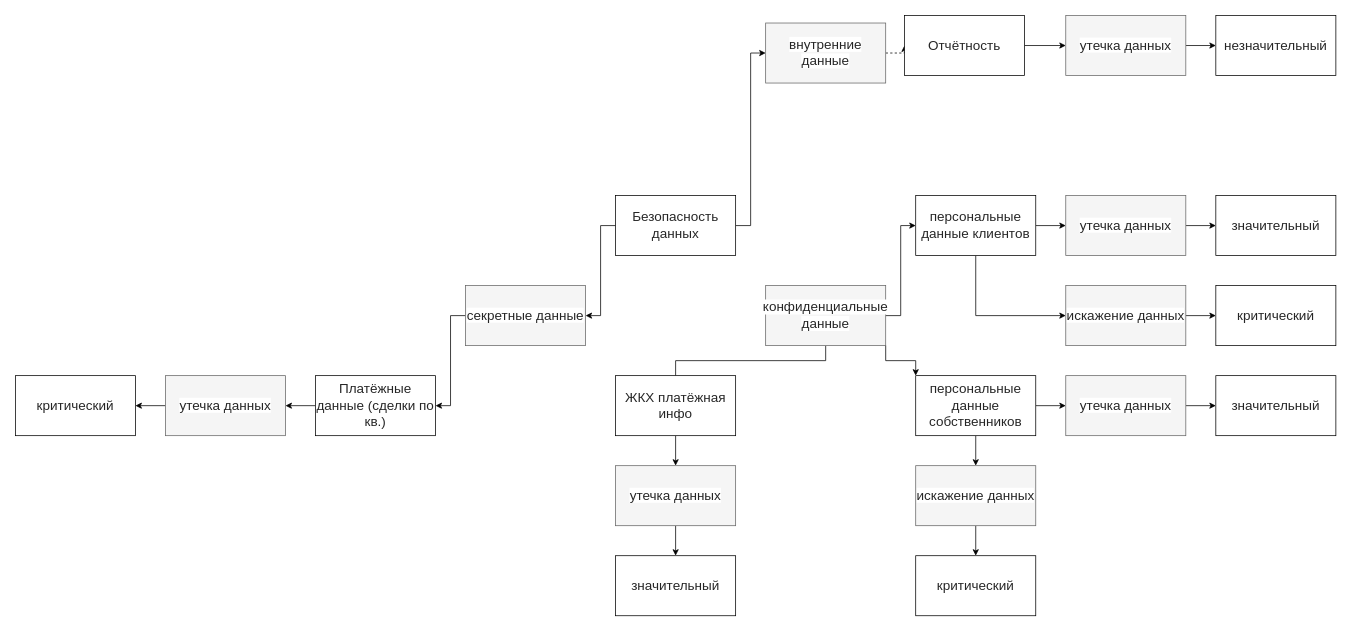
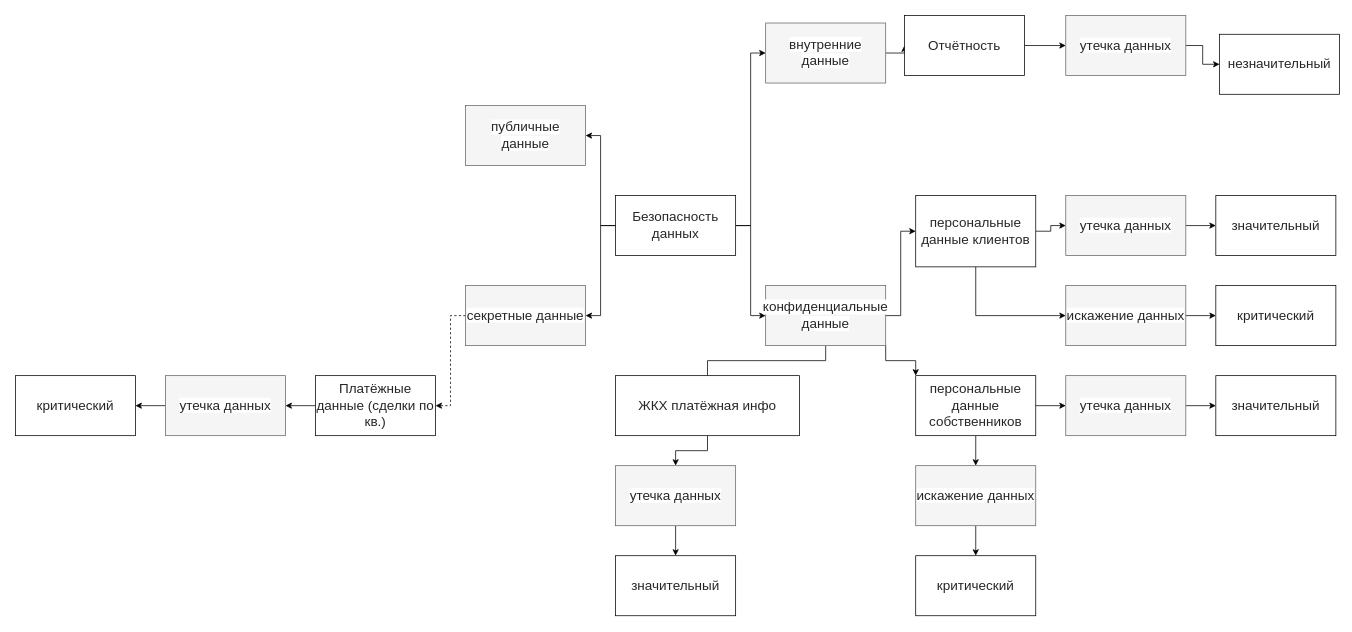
(1275, 45) -> (1279, 64)
(896, 53) -> (896, 53)
none -> (525, 135)
none -> (600, 174)
(975, 225) -> (975, 231)
none -> (750, 276)
(450, 357) -> (450, 357)
(675, 405) -> (707, 405)
